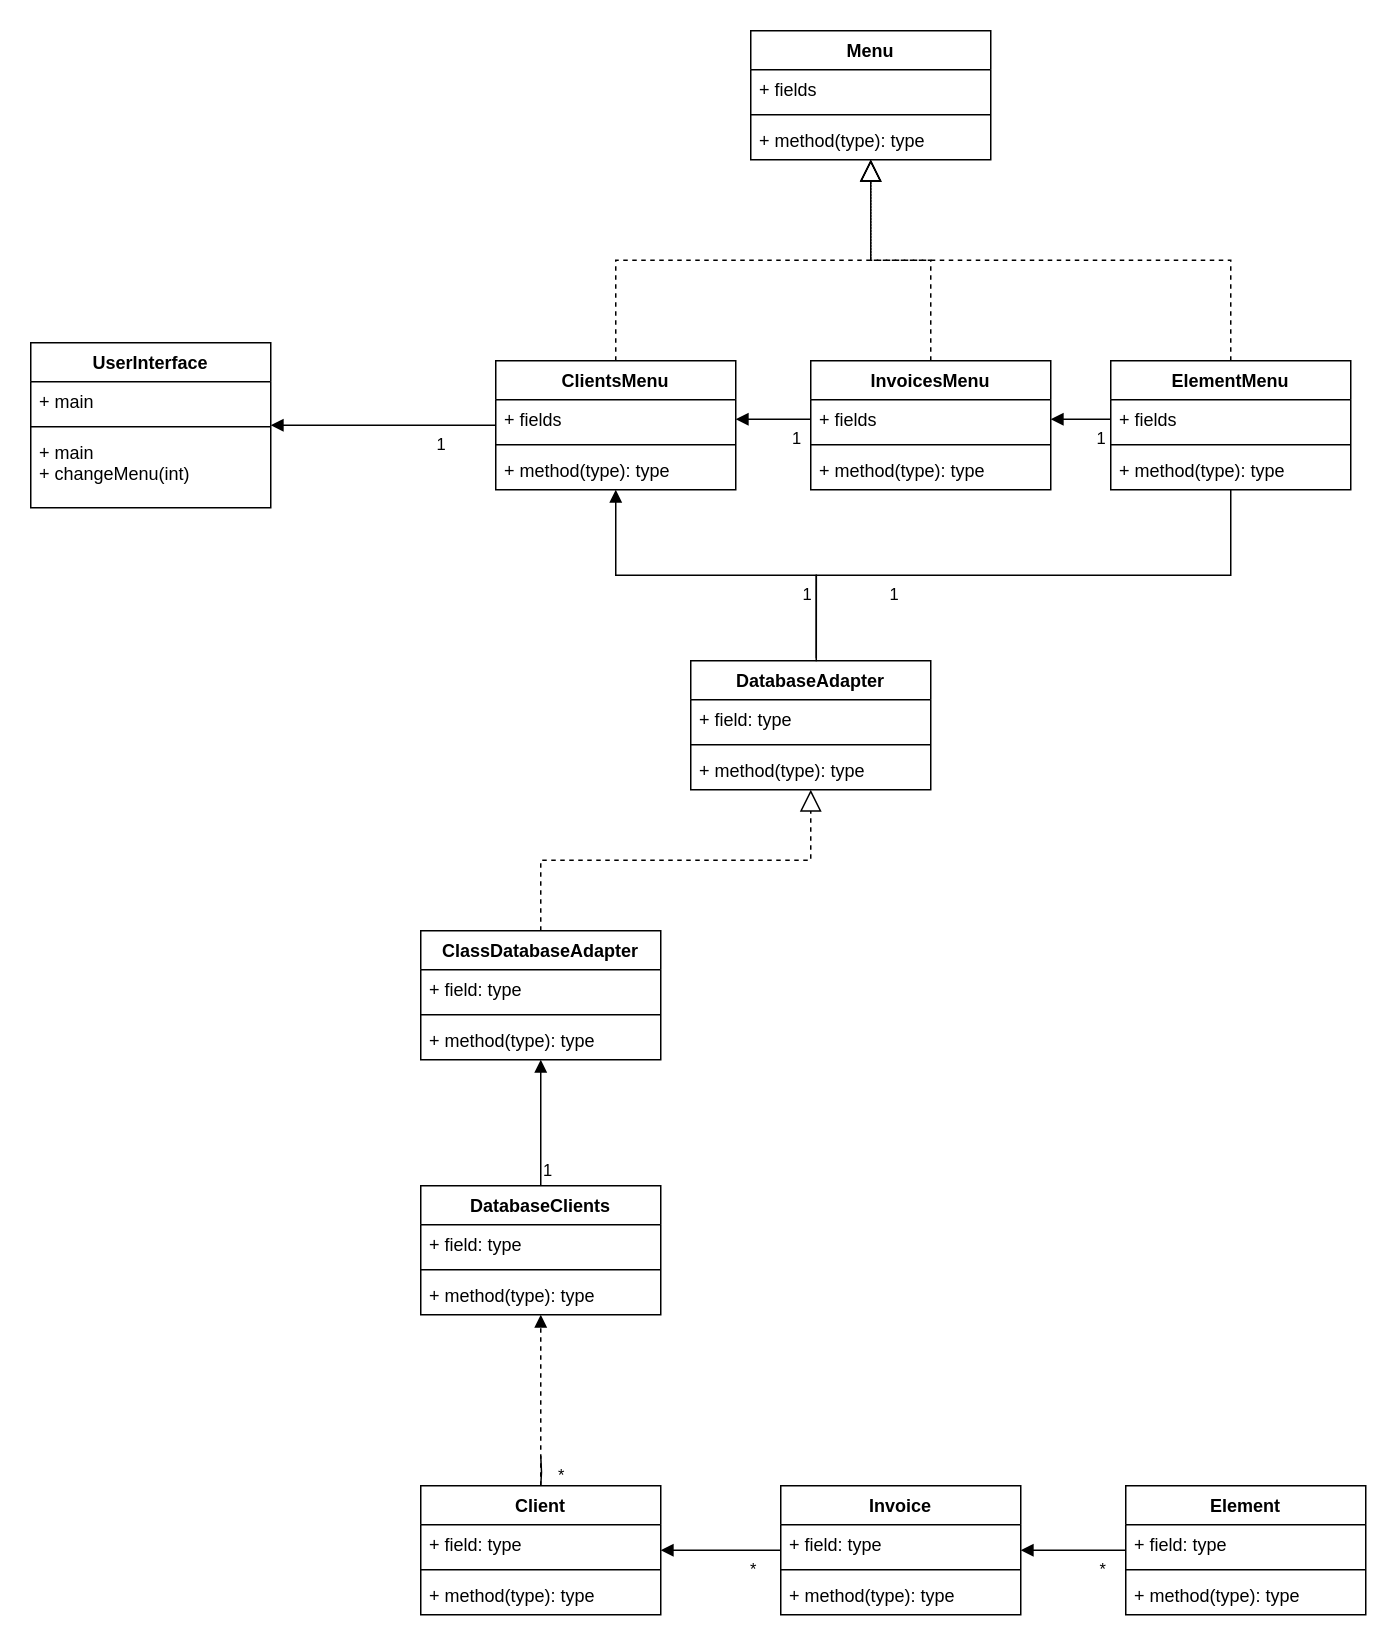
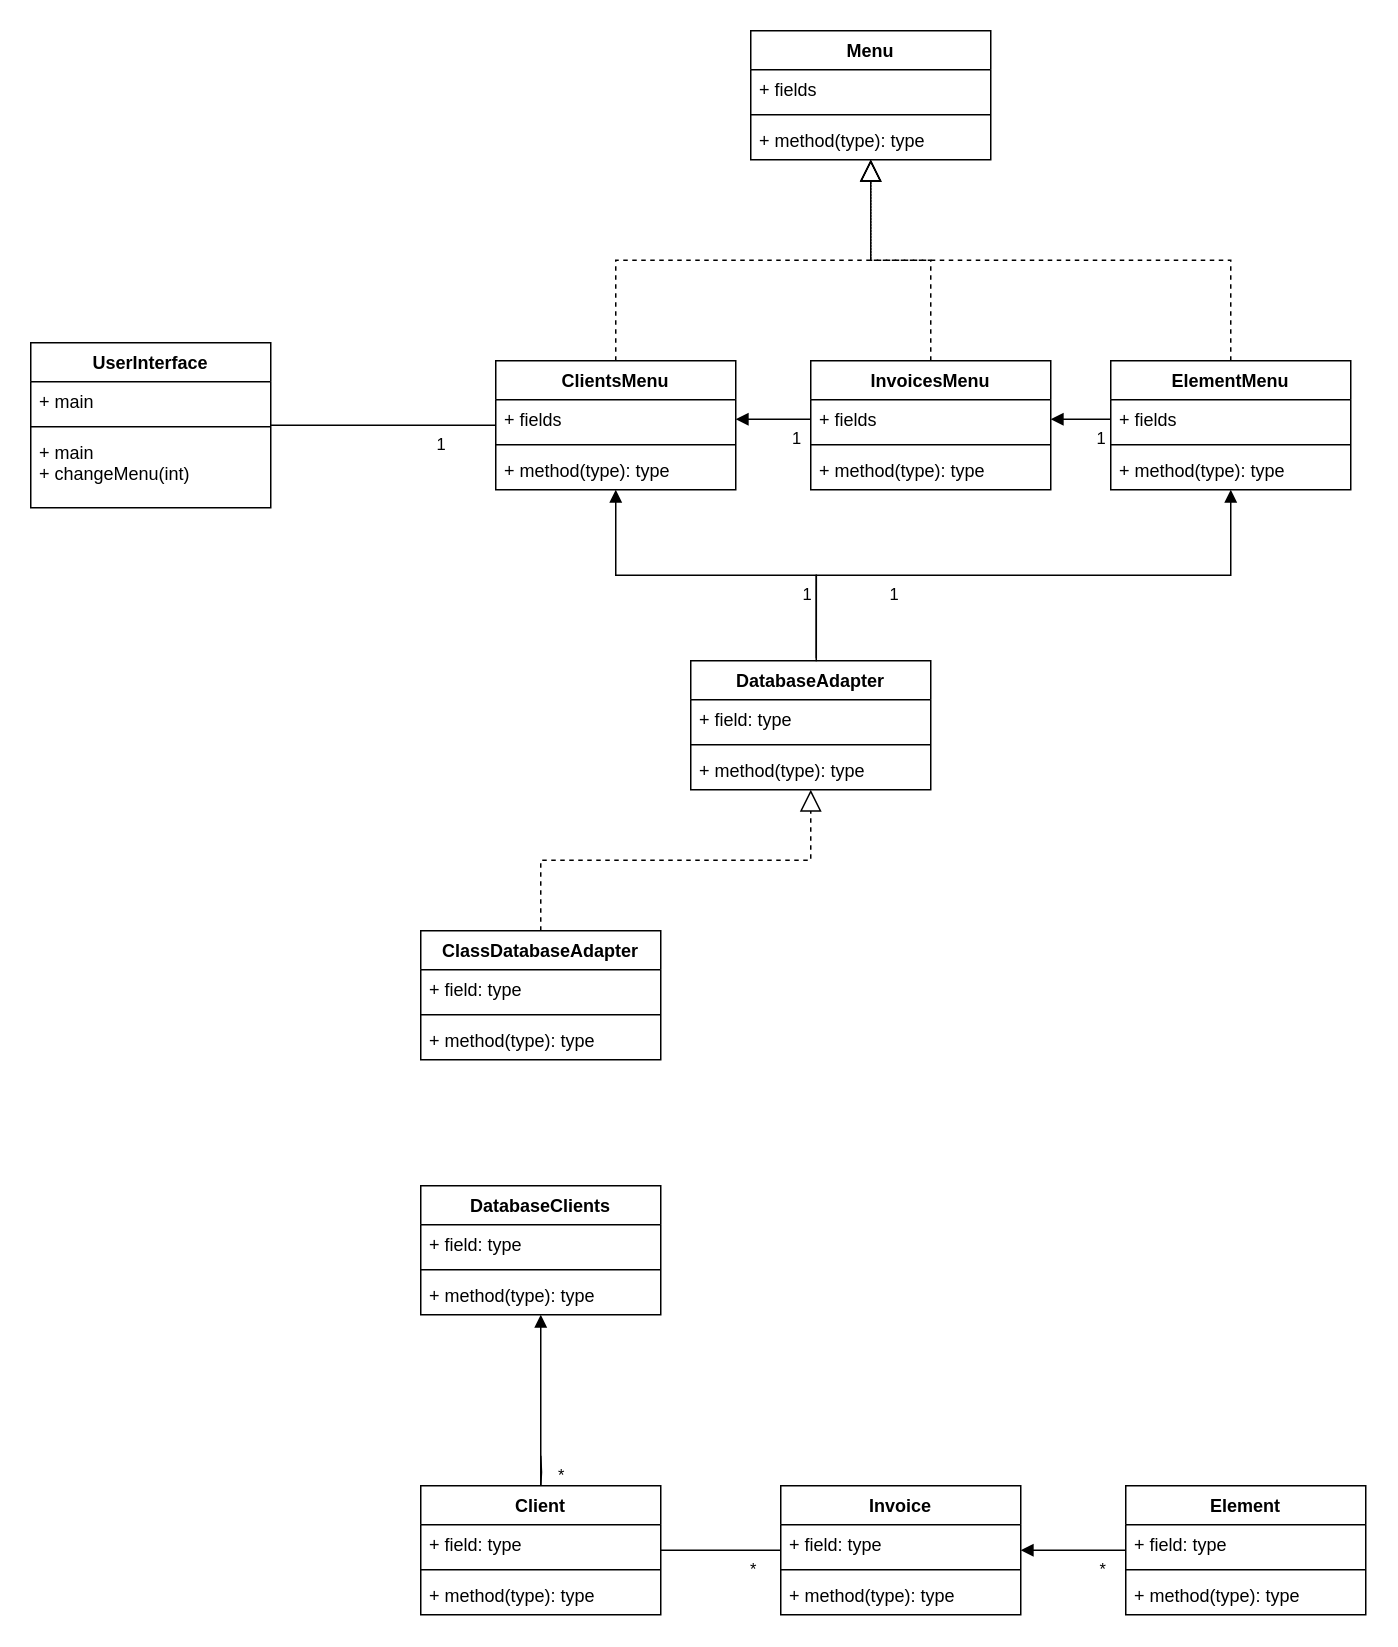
(284, 425) -> (279, 425)
(1231, 498) -> (1231, 503)
(541, 1129) -> none
(541, 1392) -> (541, 1392)
(674, 1550) -> (669, 1550)
